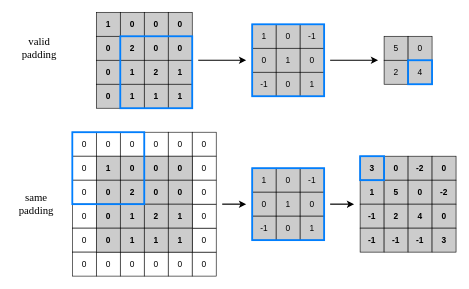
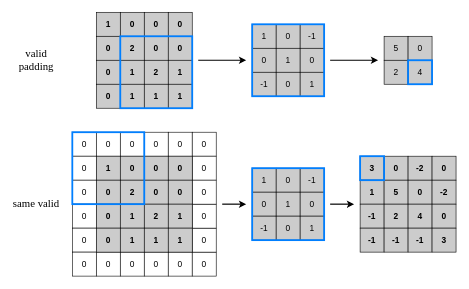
(39, 48) -> (36, 60)
(36, 204) -> (36, 204)
